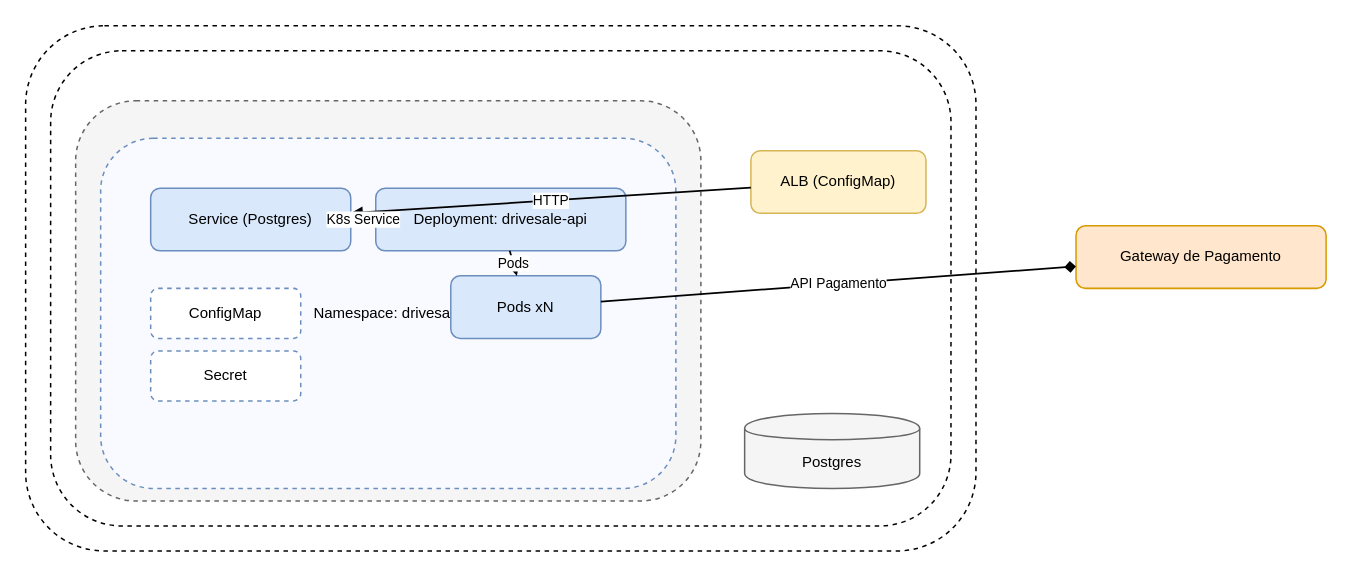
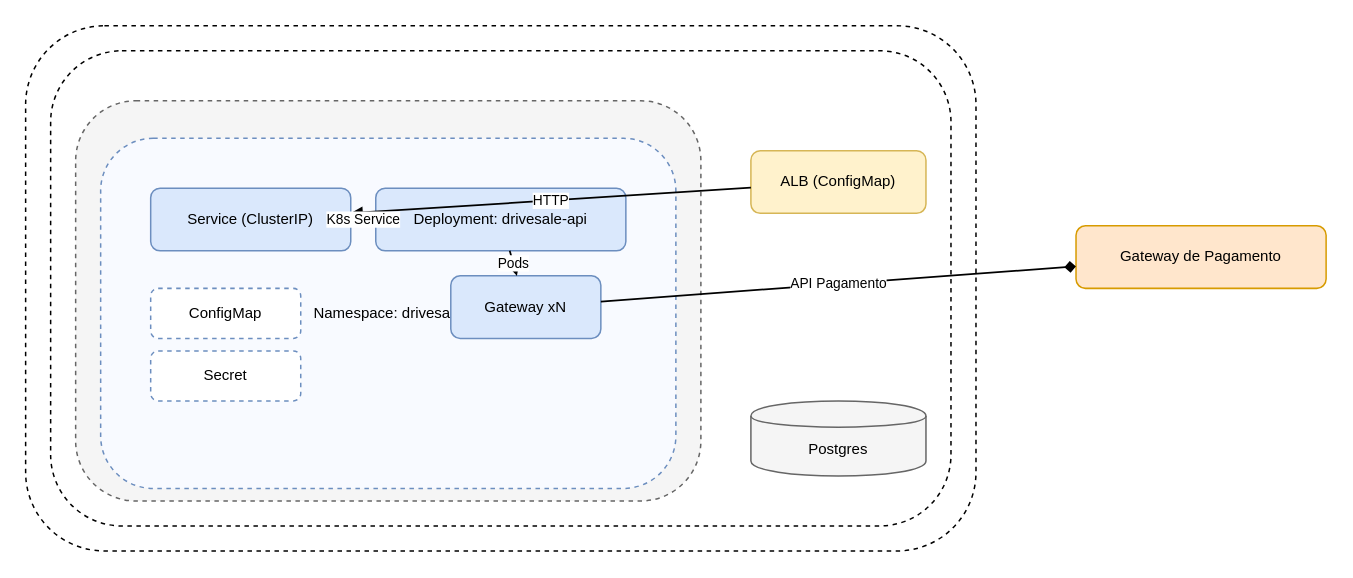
(251, 219) -> (251, 219)
(526, 307) -> (526, 307)
(832, 451) -> (838, 438)
